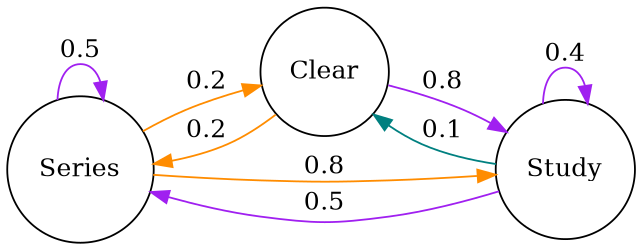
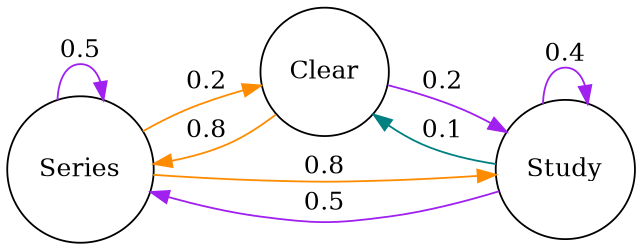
(443, 82) -> (443, 82)
(207, 131) -> (207, 131)
